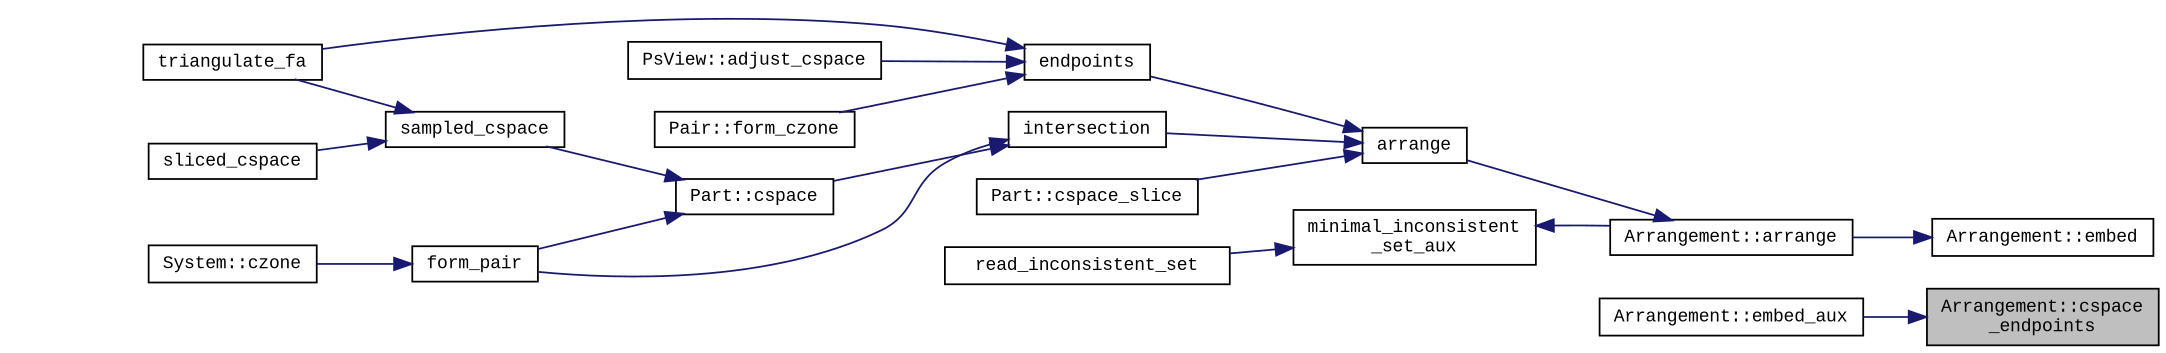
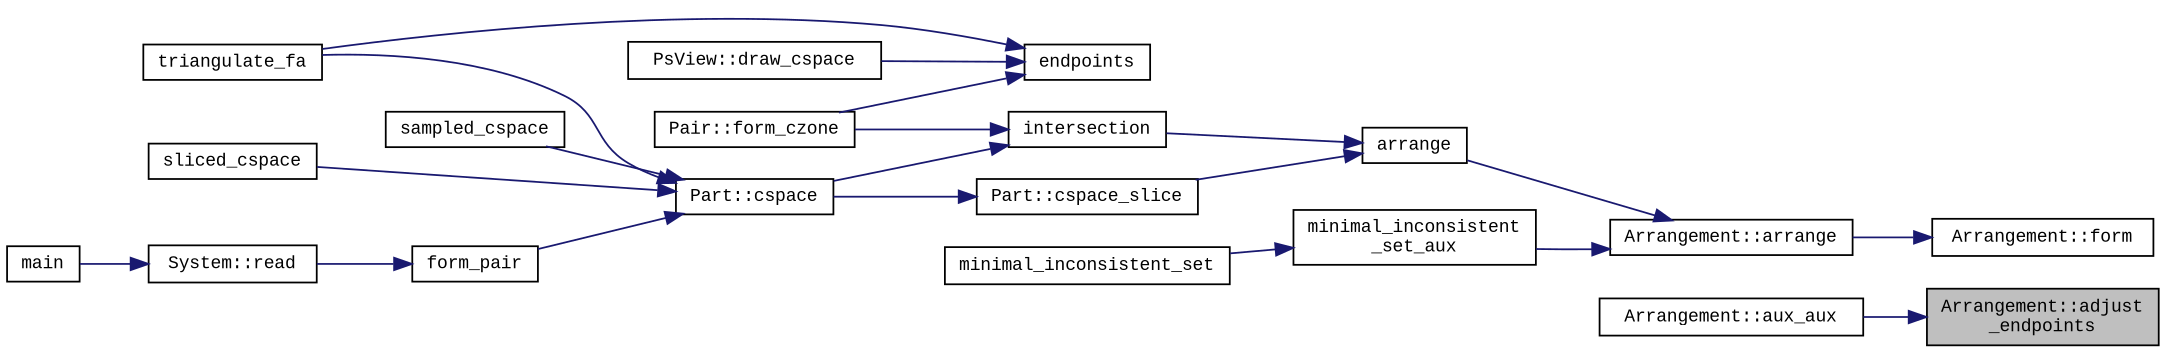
(755, 60) -> (755, 60)
(345, 93) -> (508, 75)
(1248, 101) -> none
(343, 147) -> (487, 179)
none -> (896, 197)
(1582, 225) -> (1564, 249)
(2043, 237) -> (2043, 237)
(784, 262) -> (923, 129)
none -> (43, 264)
(233, 264) -> (233, 264)
(1087, 266) -> (1087, 266)
(1731, 317) -> (1731, 317)
(2043, 317) -> (2043, 317)
